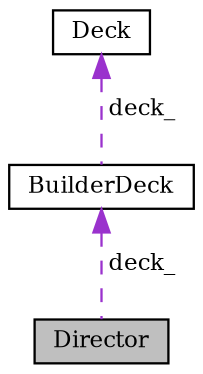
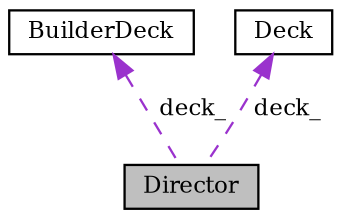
(102, 121) -> (235, 120)
